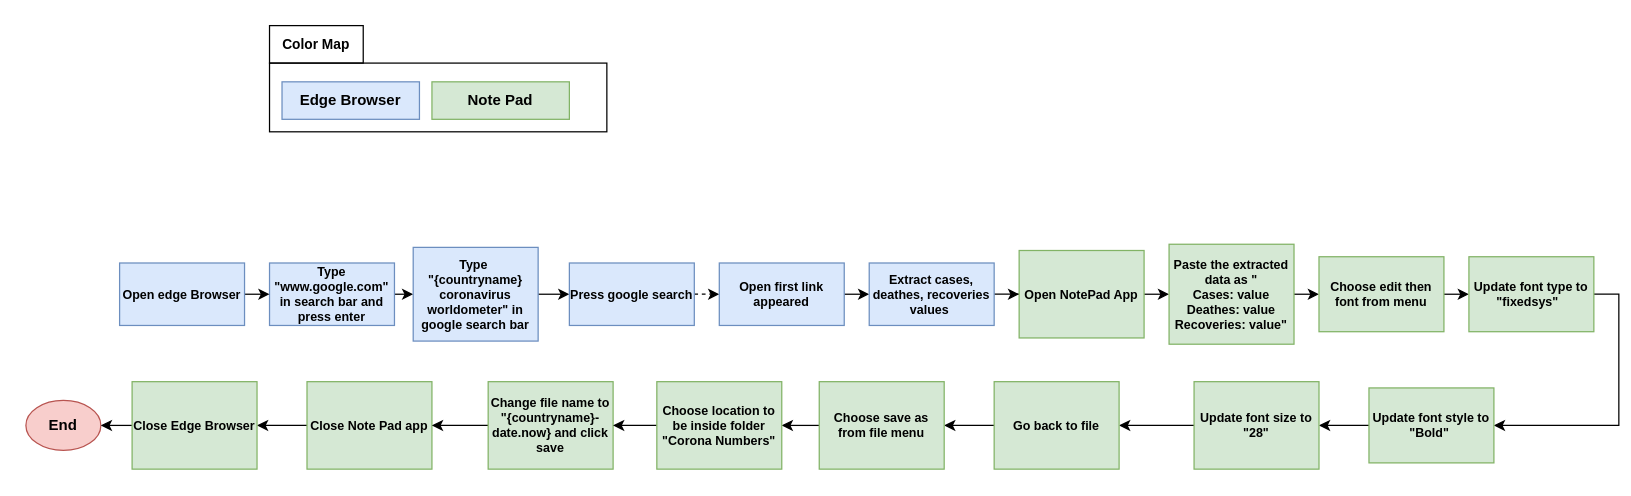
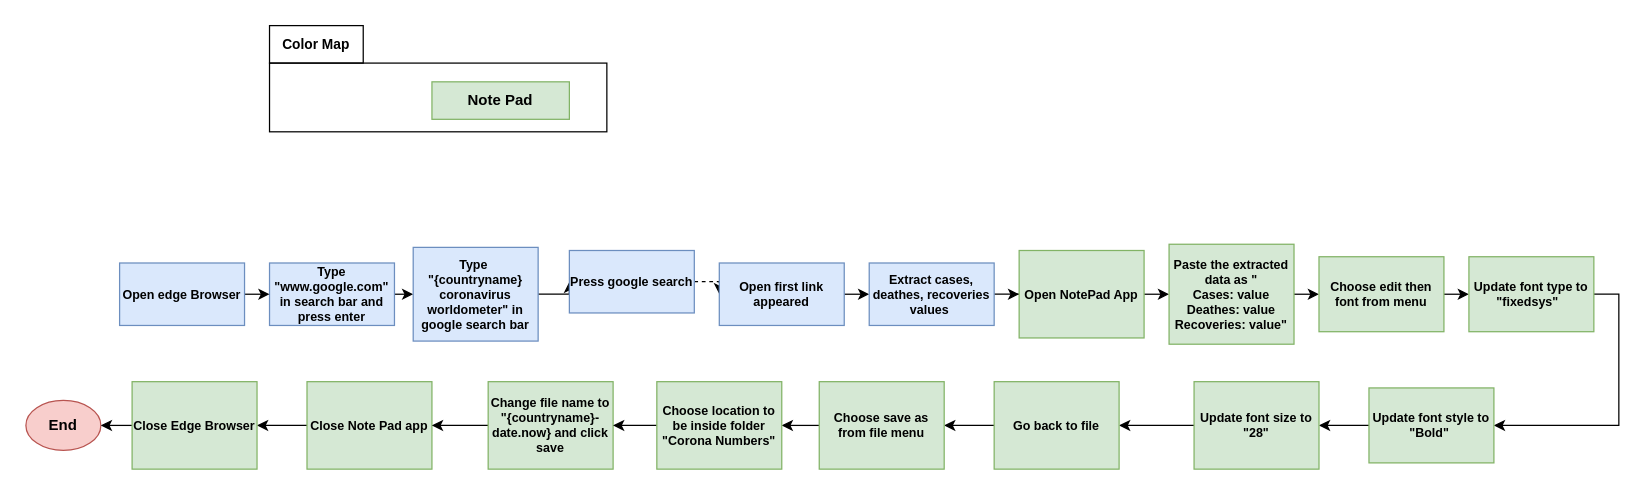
(351, 101) -> none
(632, 294) -> (632, 282)
